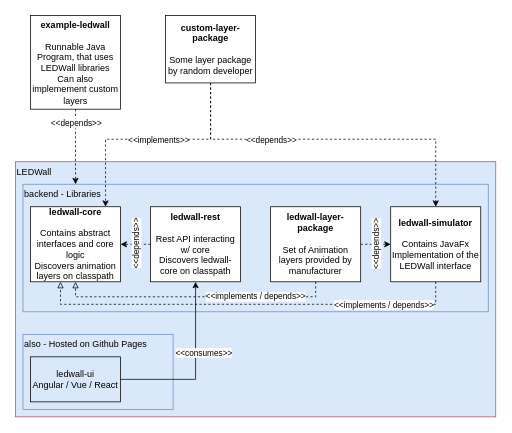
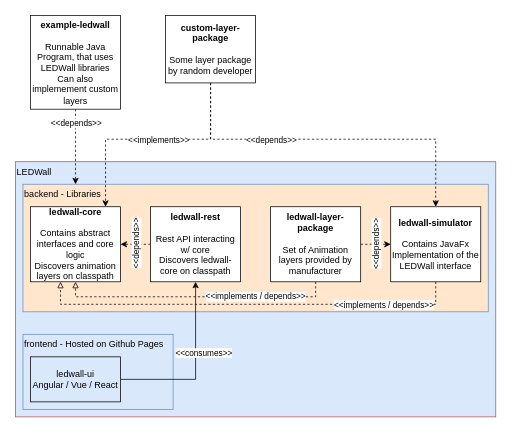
(255, 248) -> (255, 248)
(89, 345) -> (99, 350)
